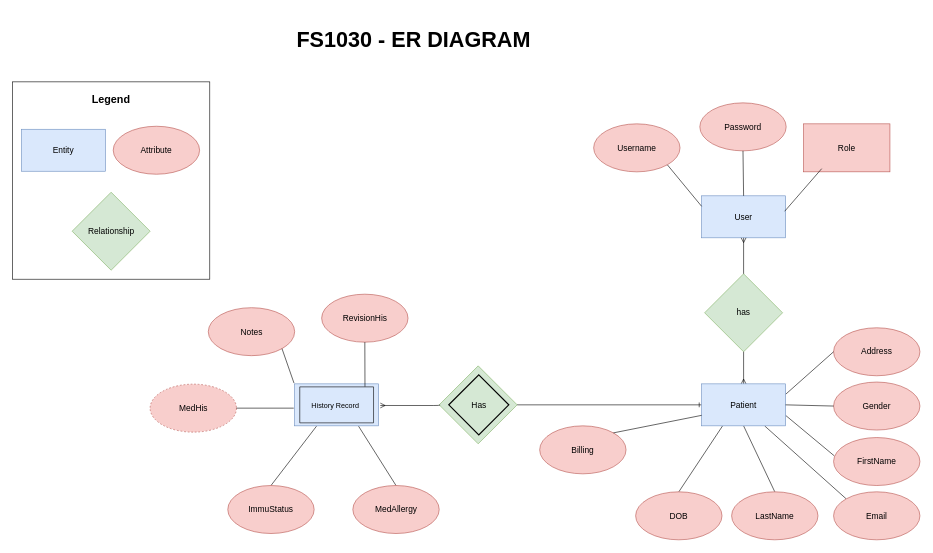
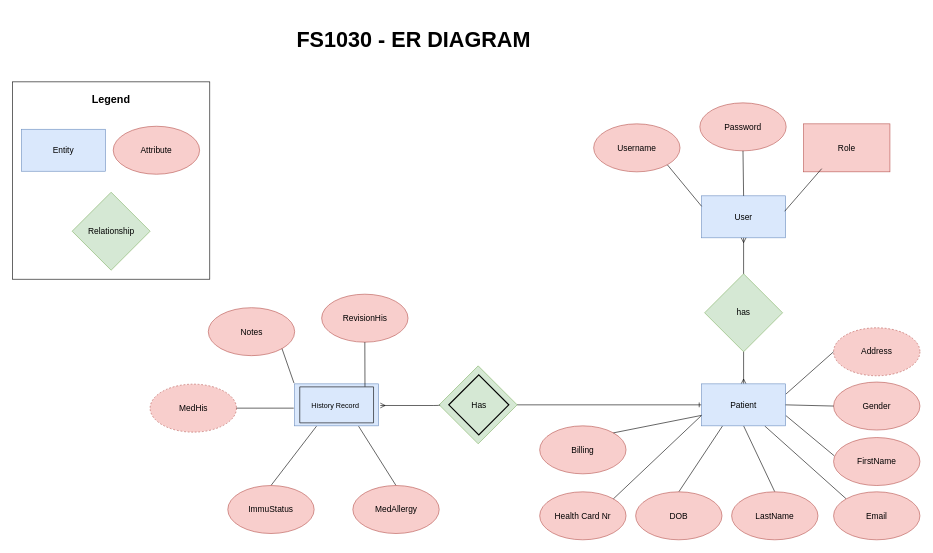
(877, 352) -> (877, 352)
none -> (658, 457)
none -> (583, 516)
